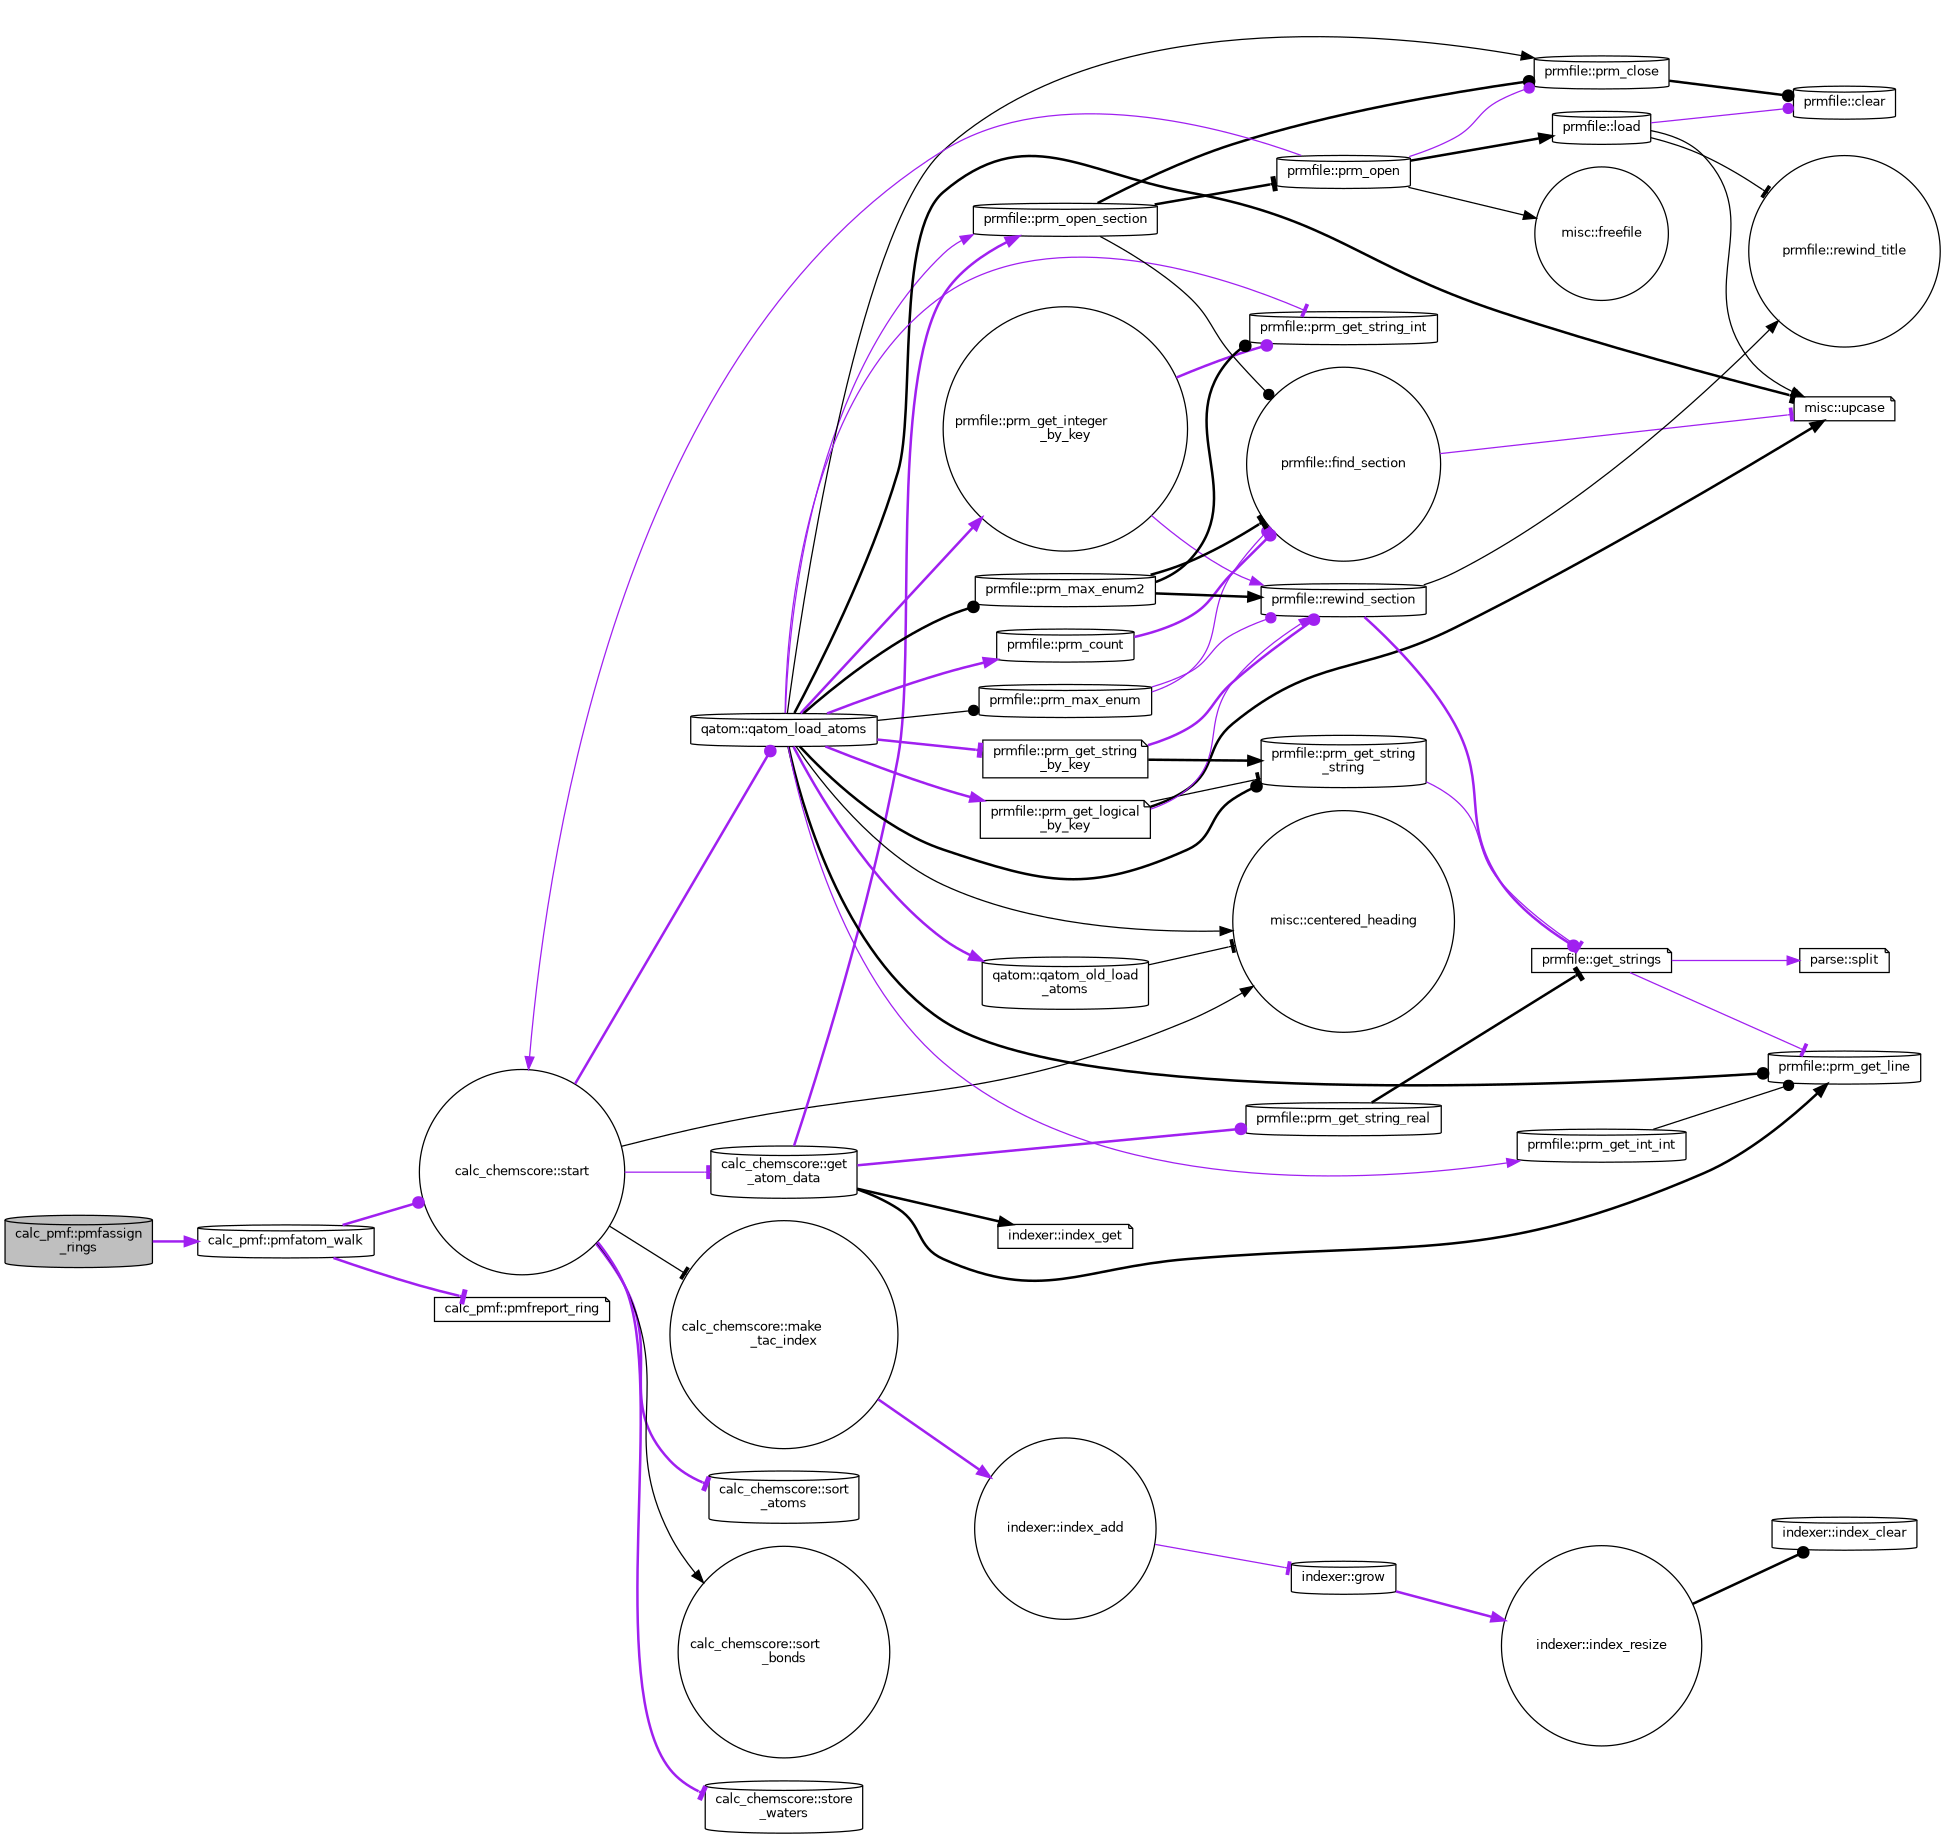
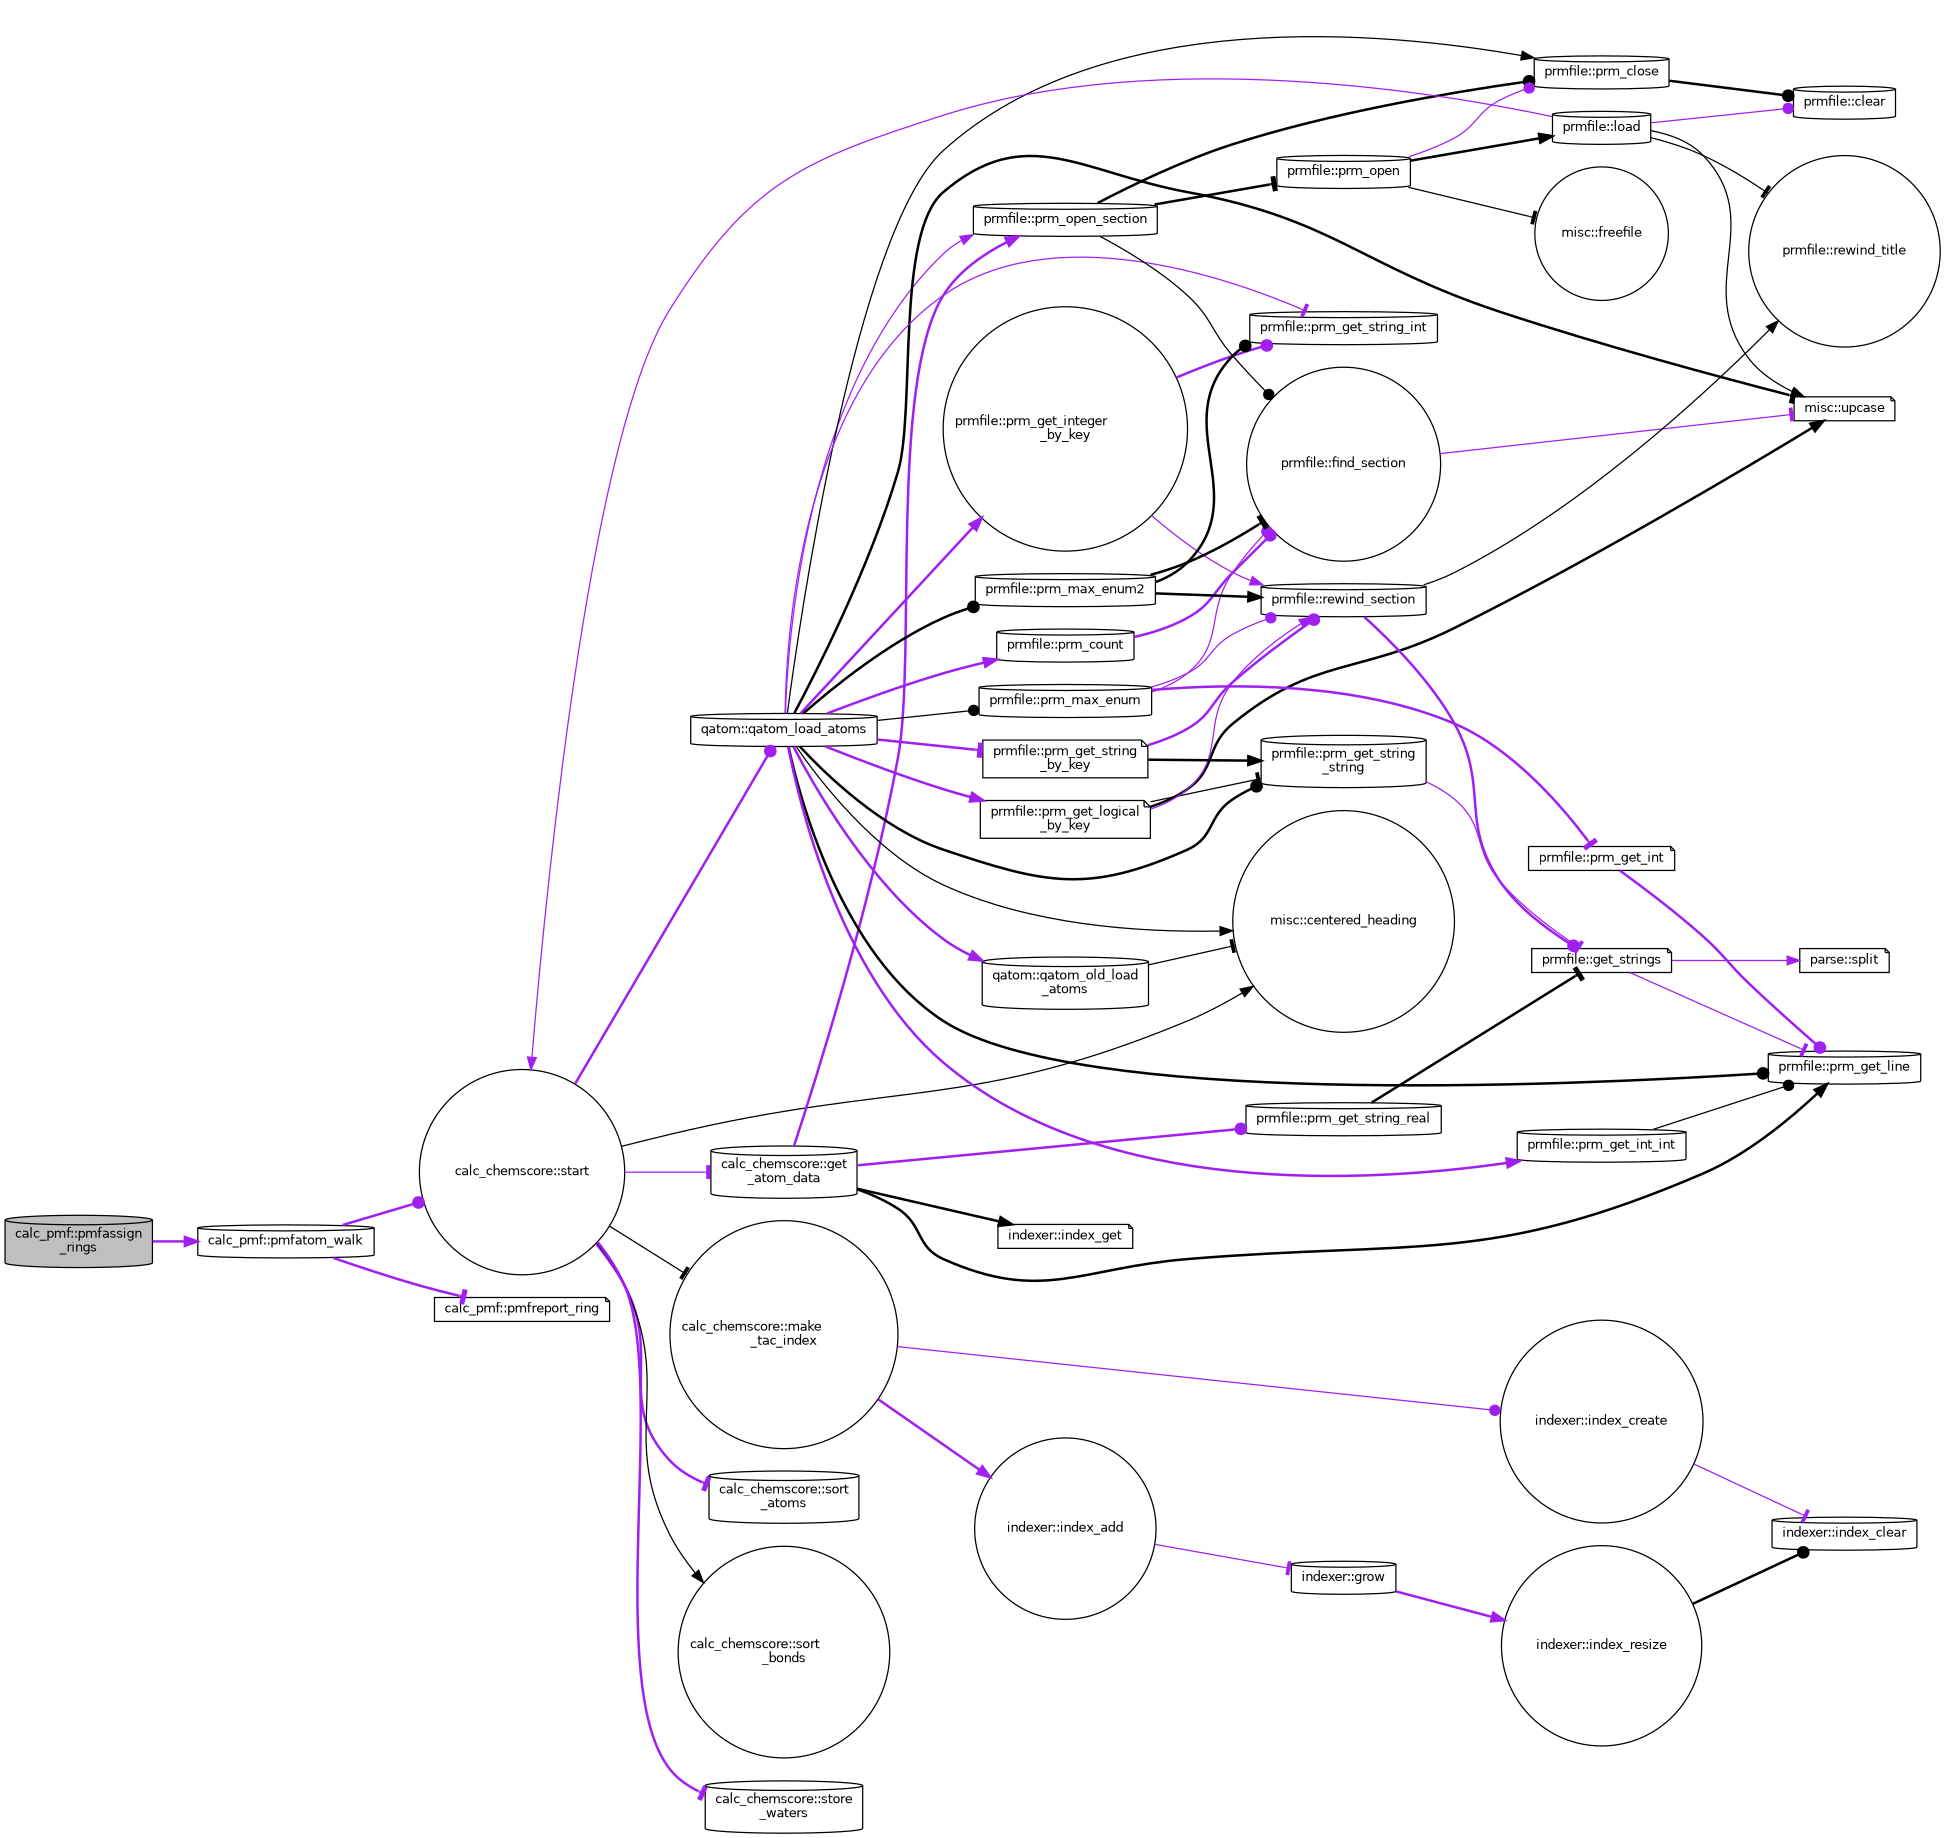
(1469, 202) -> (1469, 202)
(721, 390) -> (728, 230)
none -> (1602, 858)
(1042, 1122) -> (1042, 1122)
none -> (1602, 1422)
